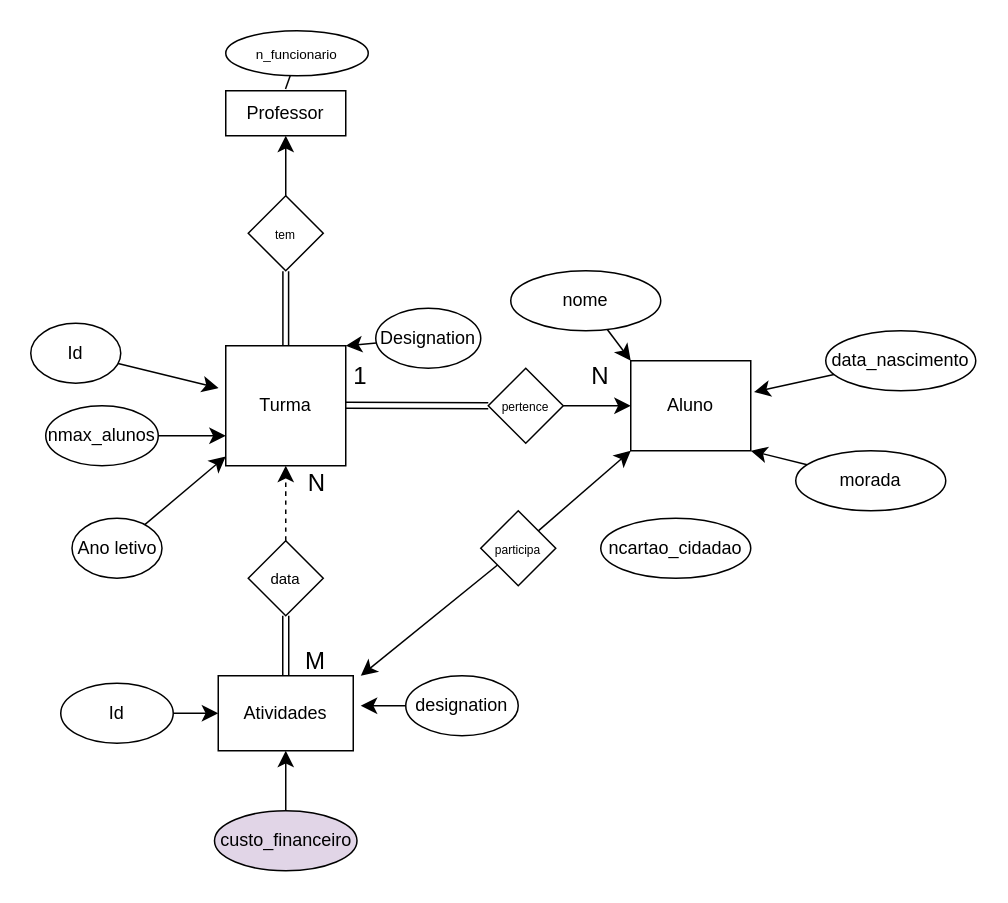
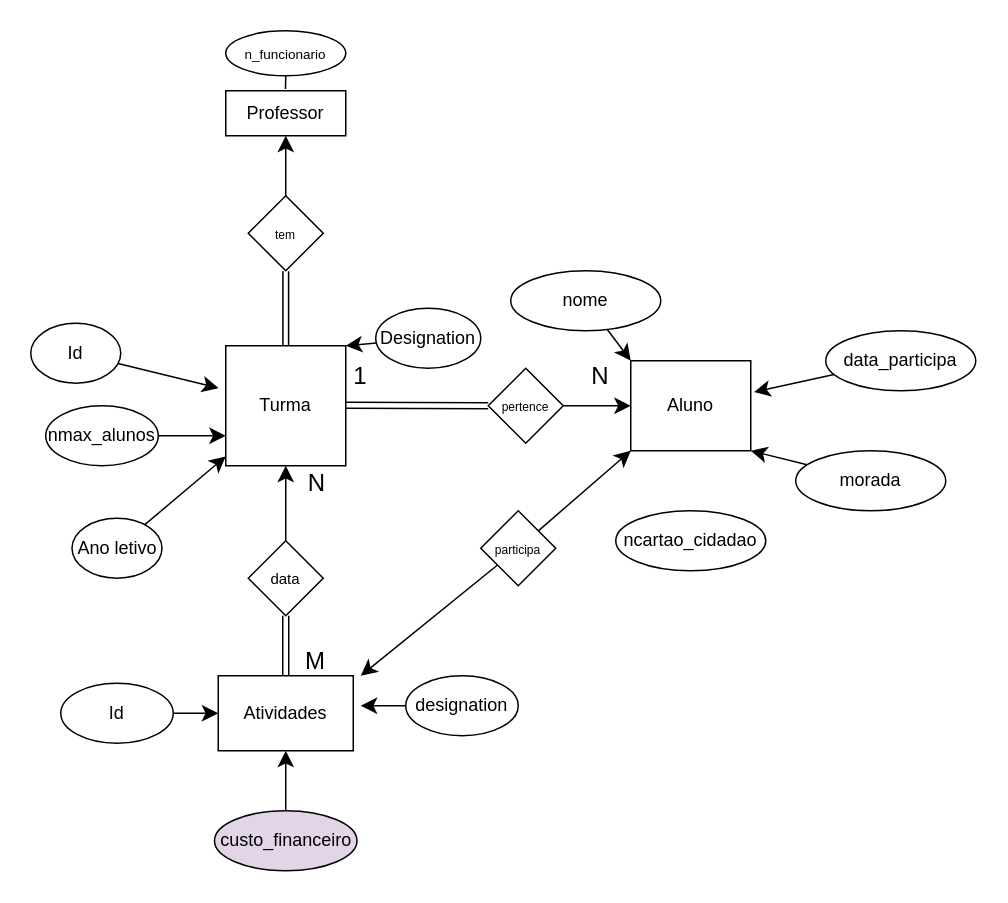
(297, 53) -> (286, 53)
(901, 361) -> (901, 361)
(286, 507) -> (286, 507)
(676, 548) -> (691, 541)
